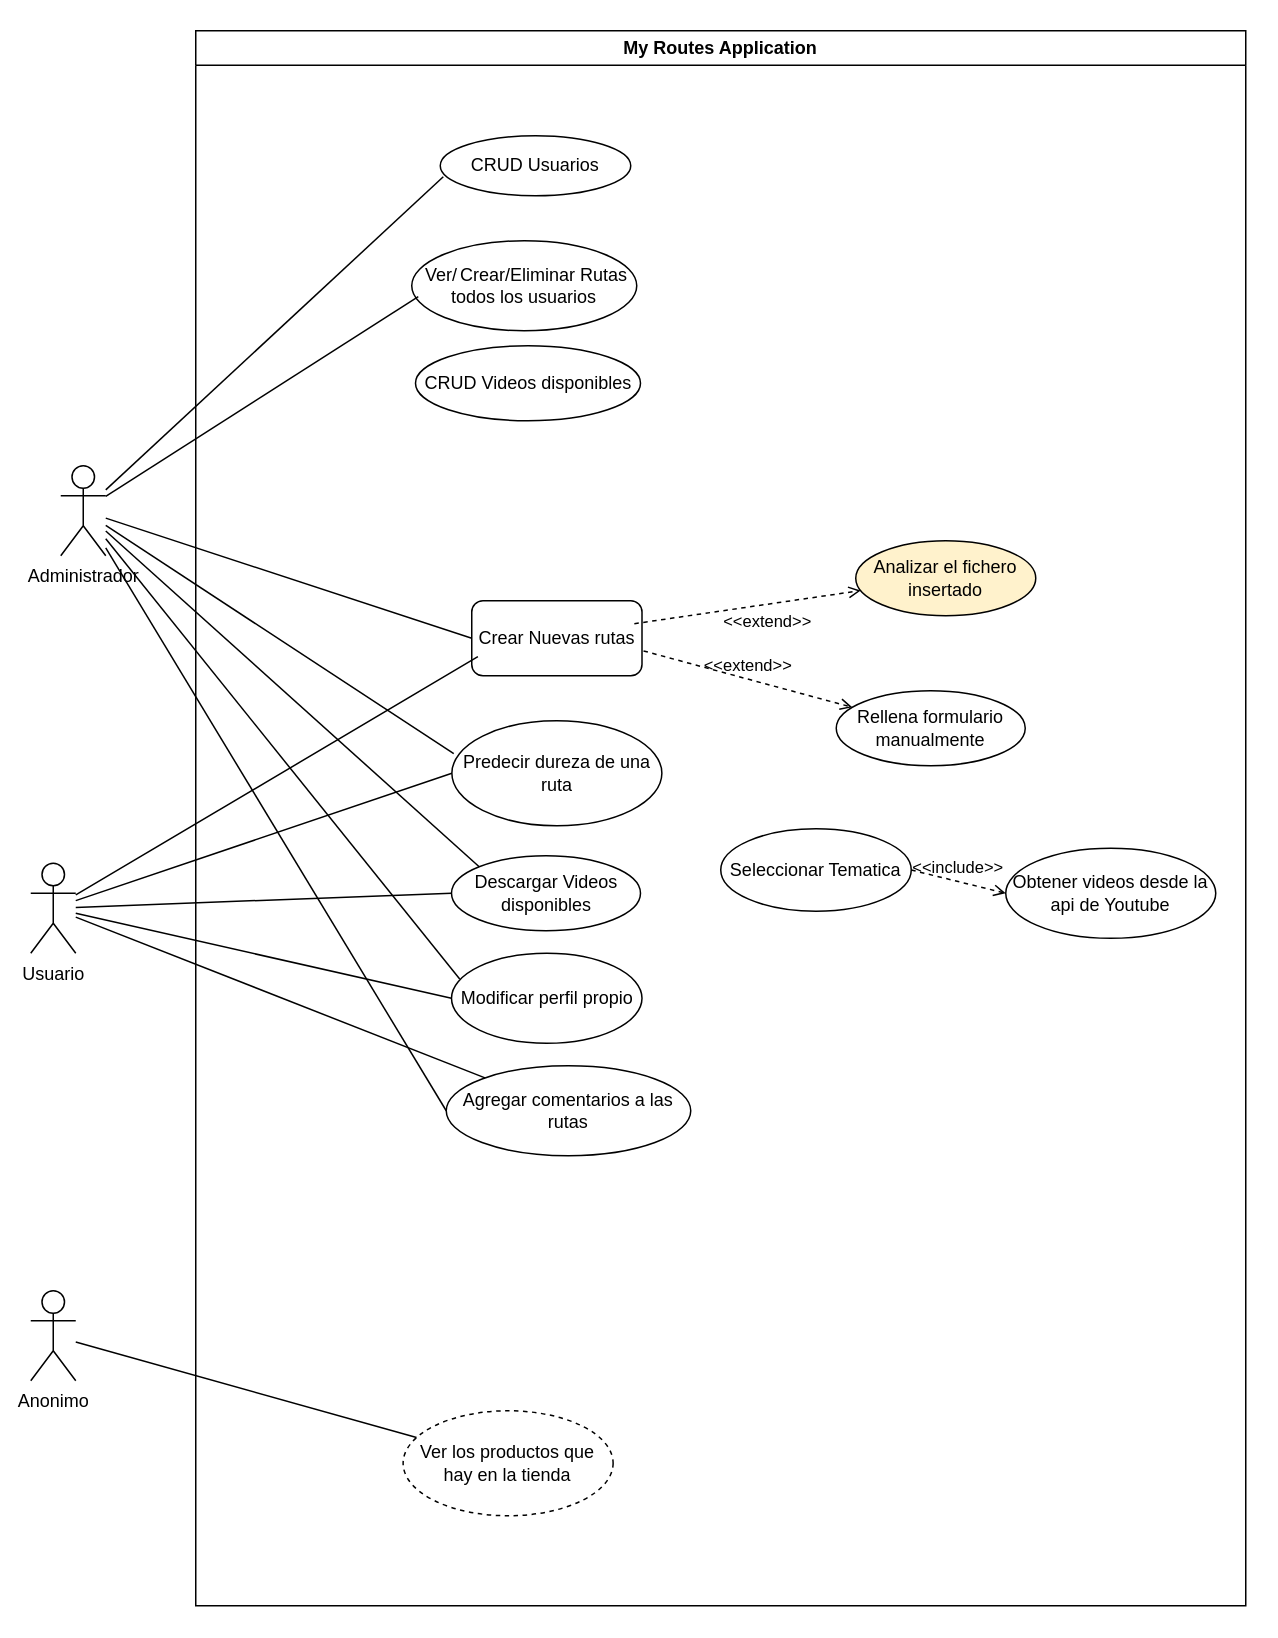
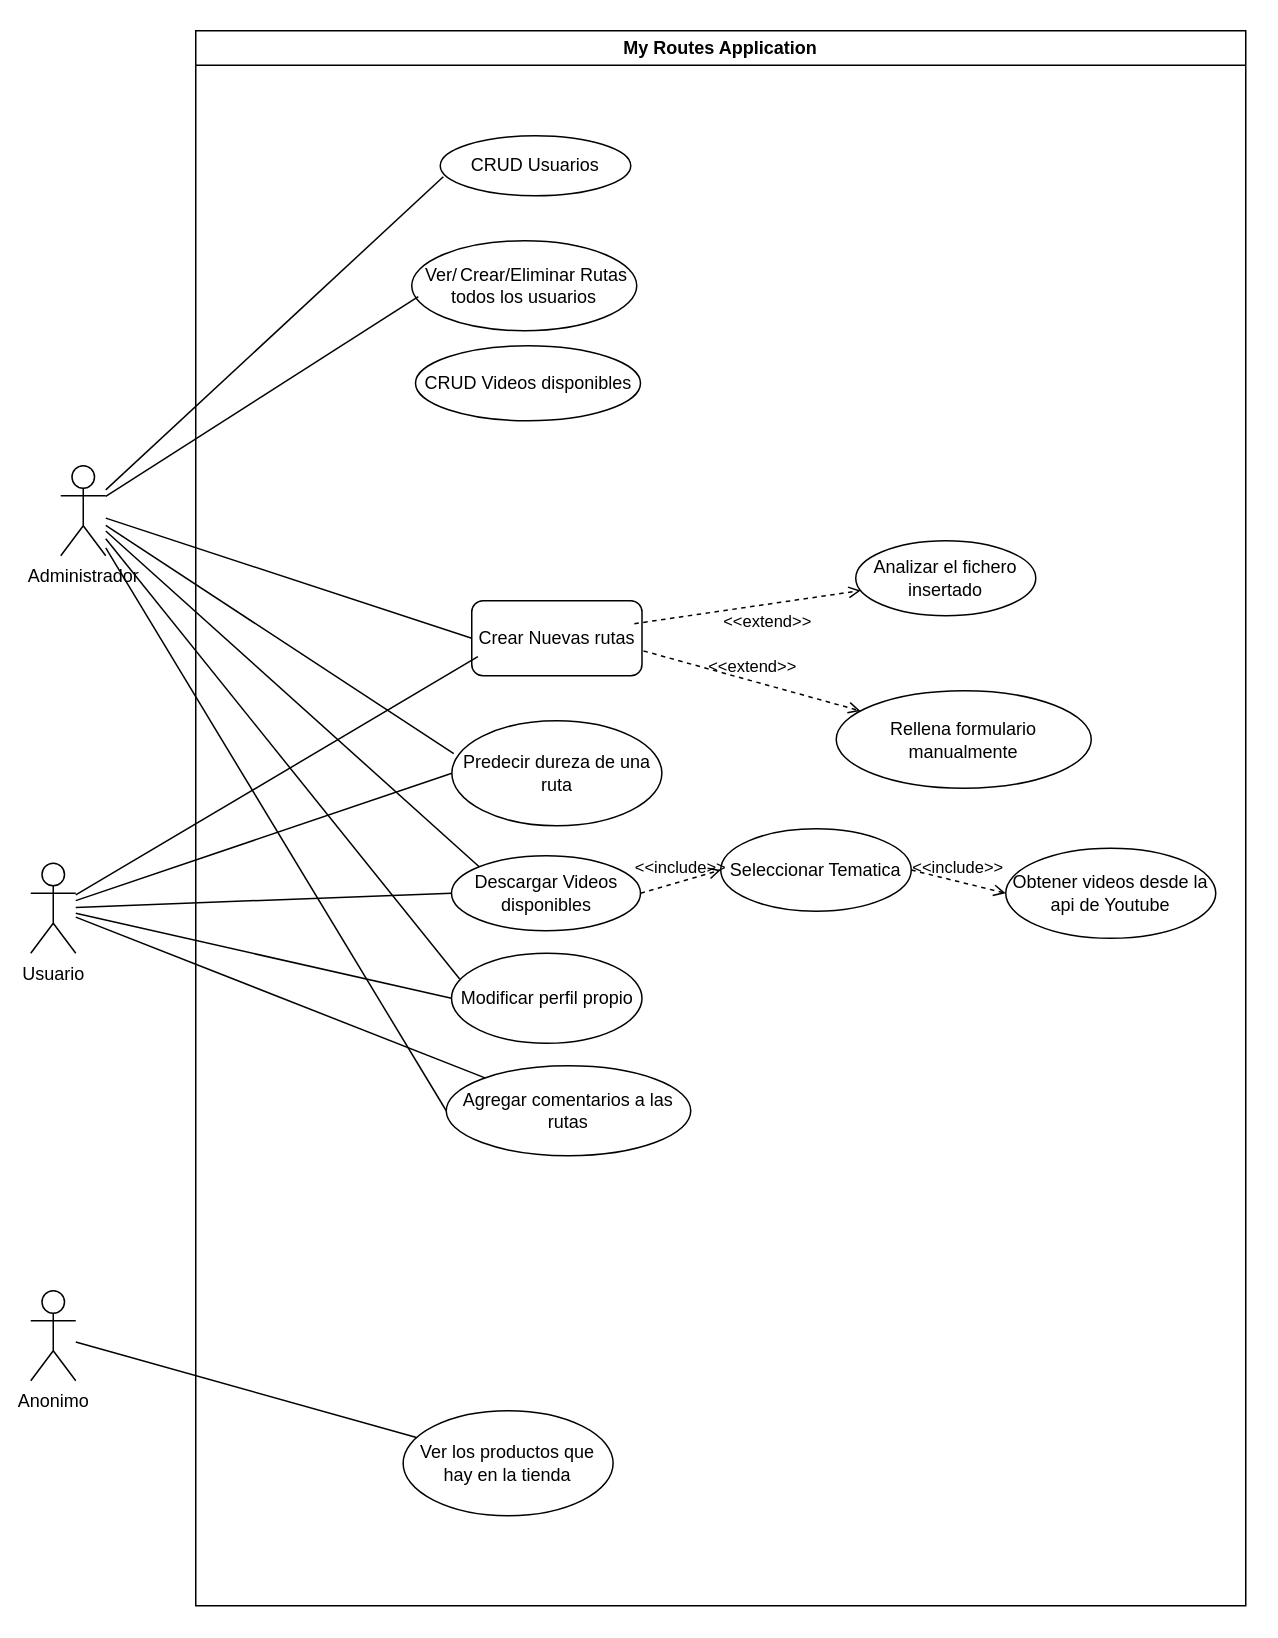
(946, 578) -> (946, 578)
(931, 728) -> (964, 740)
none -> (679, 882)
(508, 1463) -> (508, 1463)
